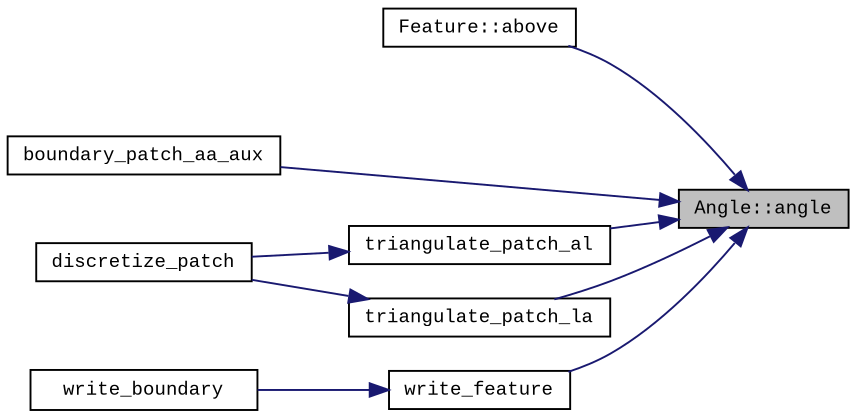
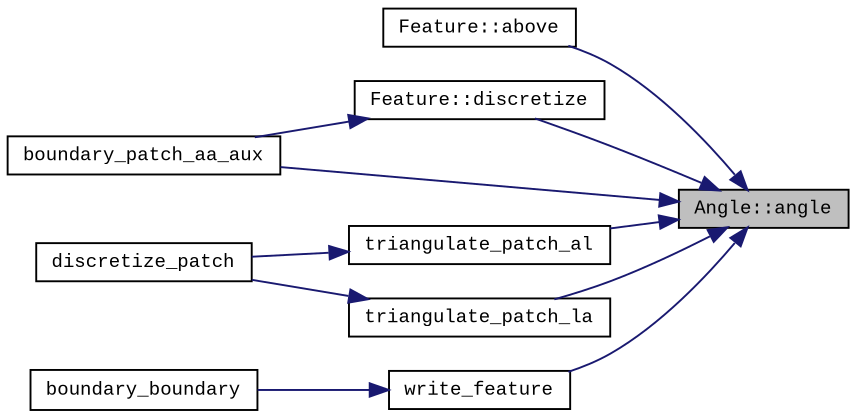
none -> (480, 100)
(144, 390) -> (144, 390)
